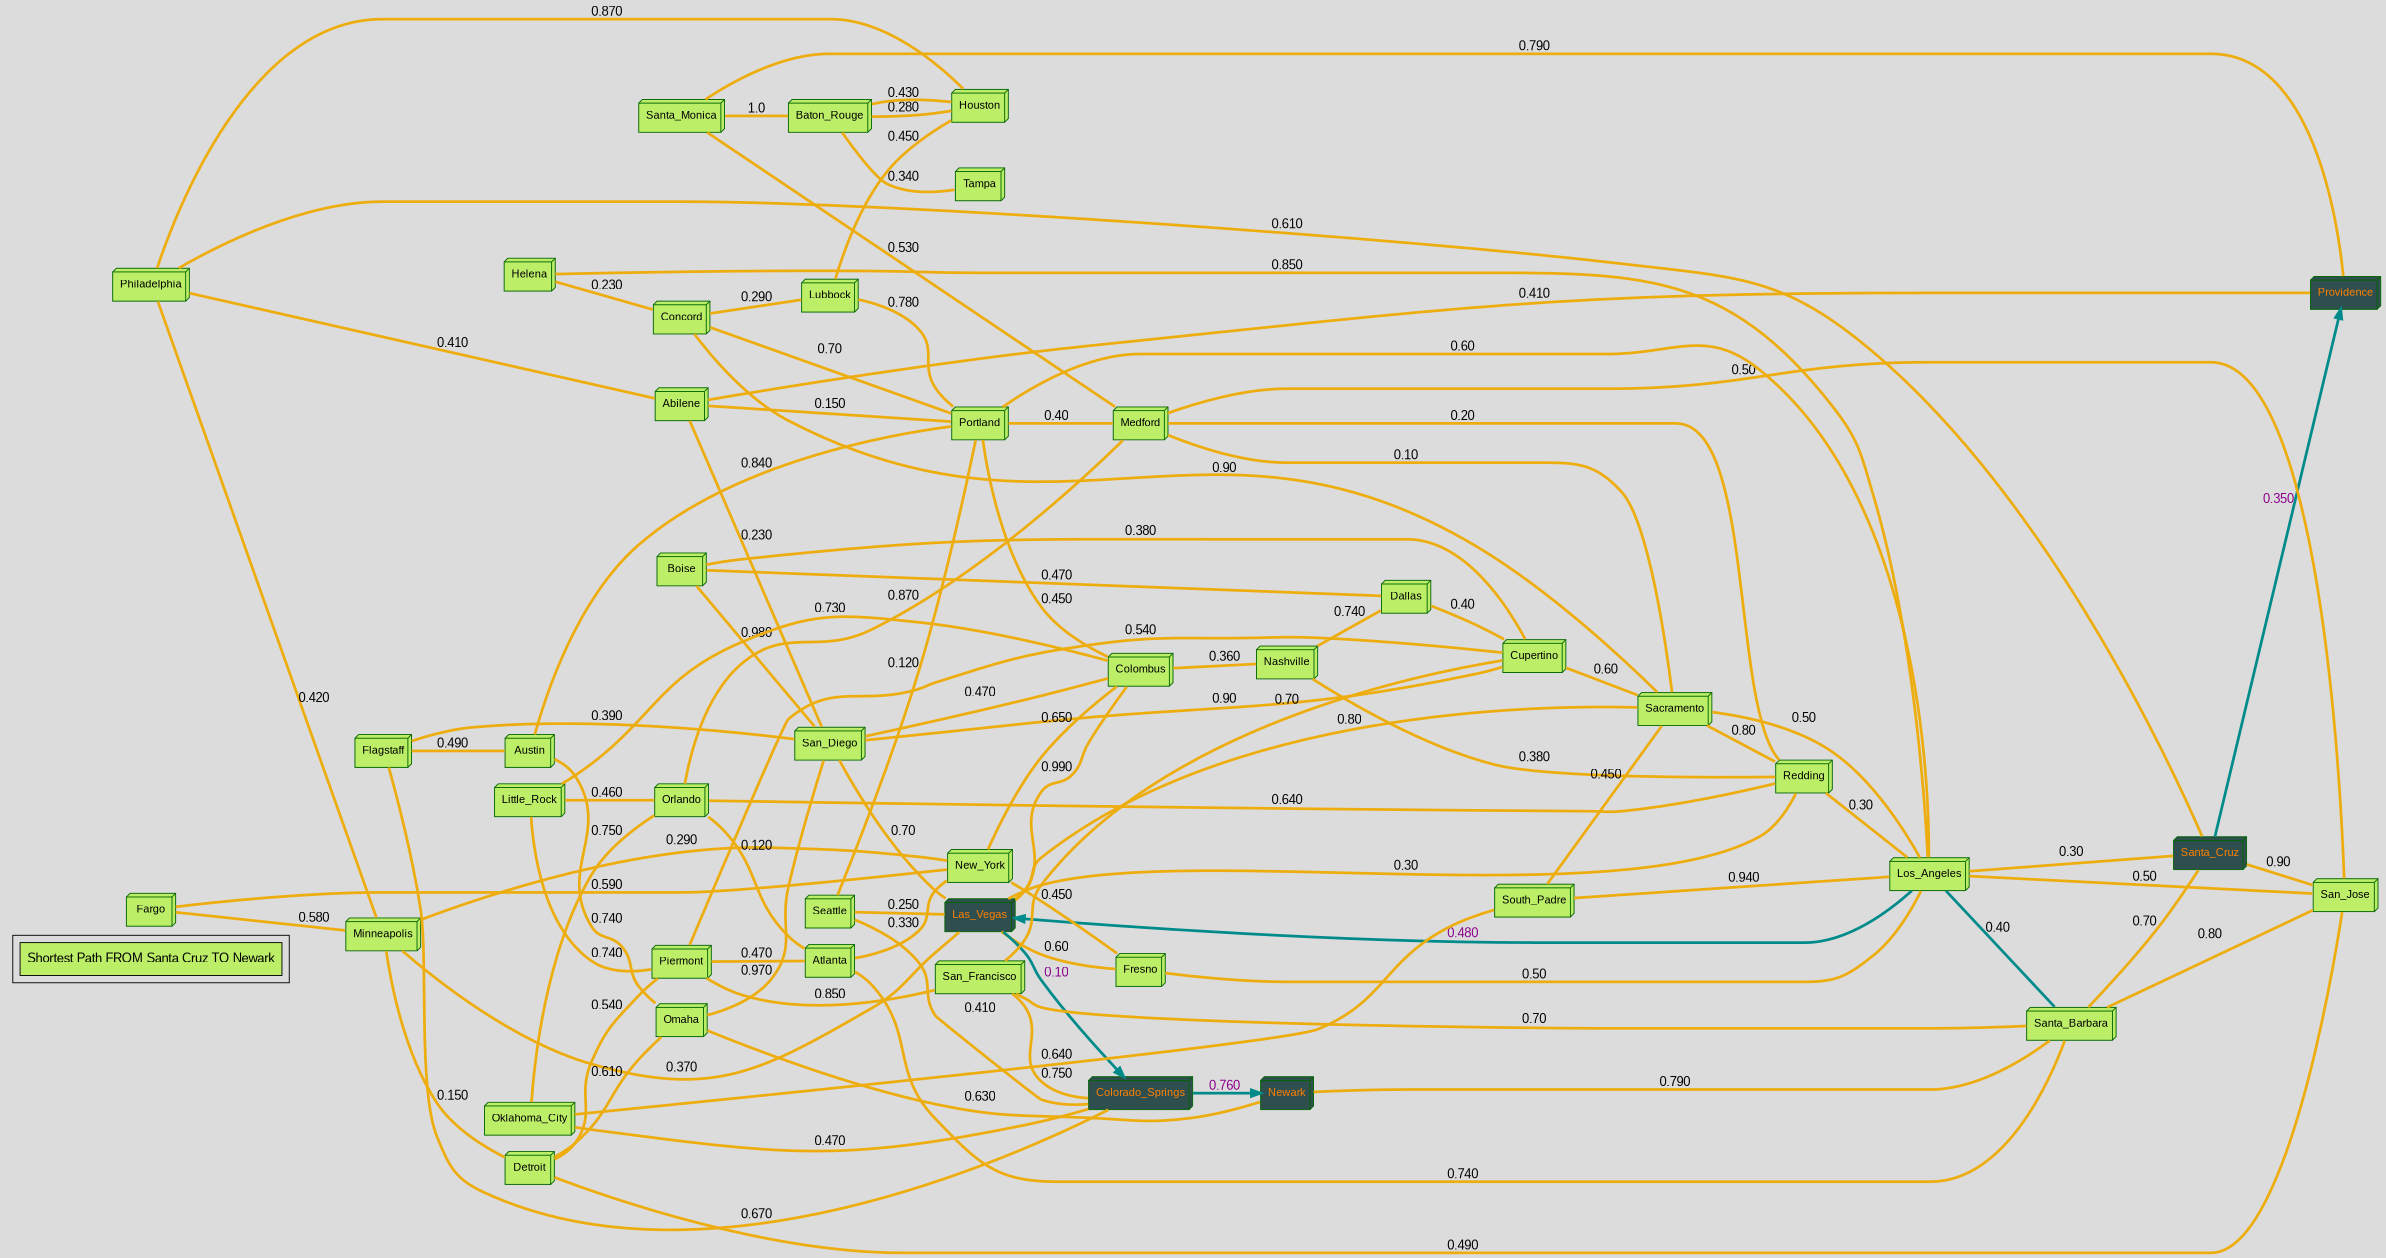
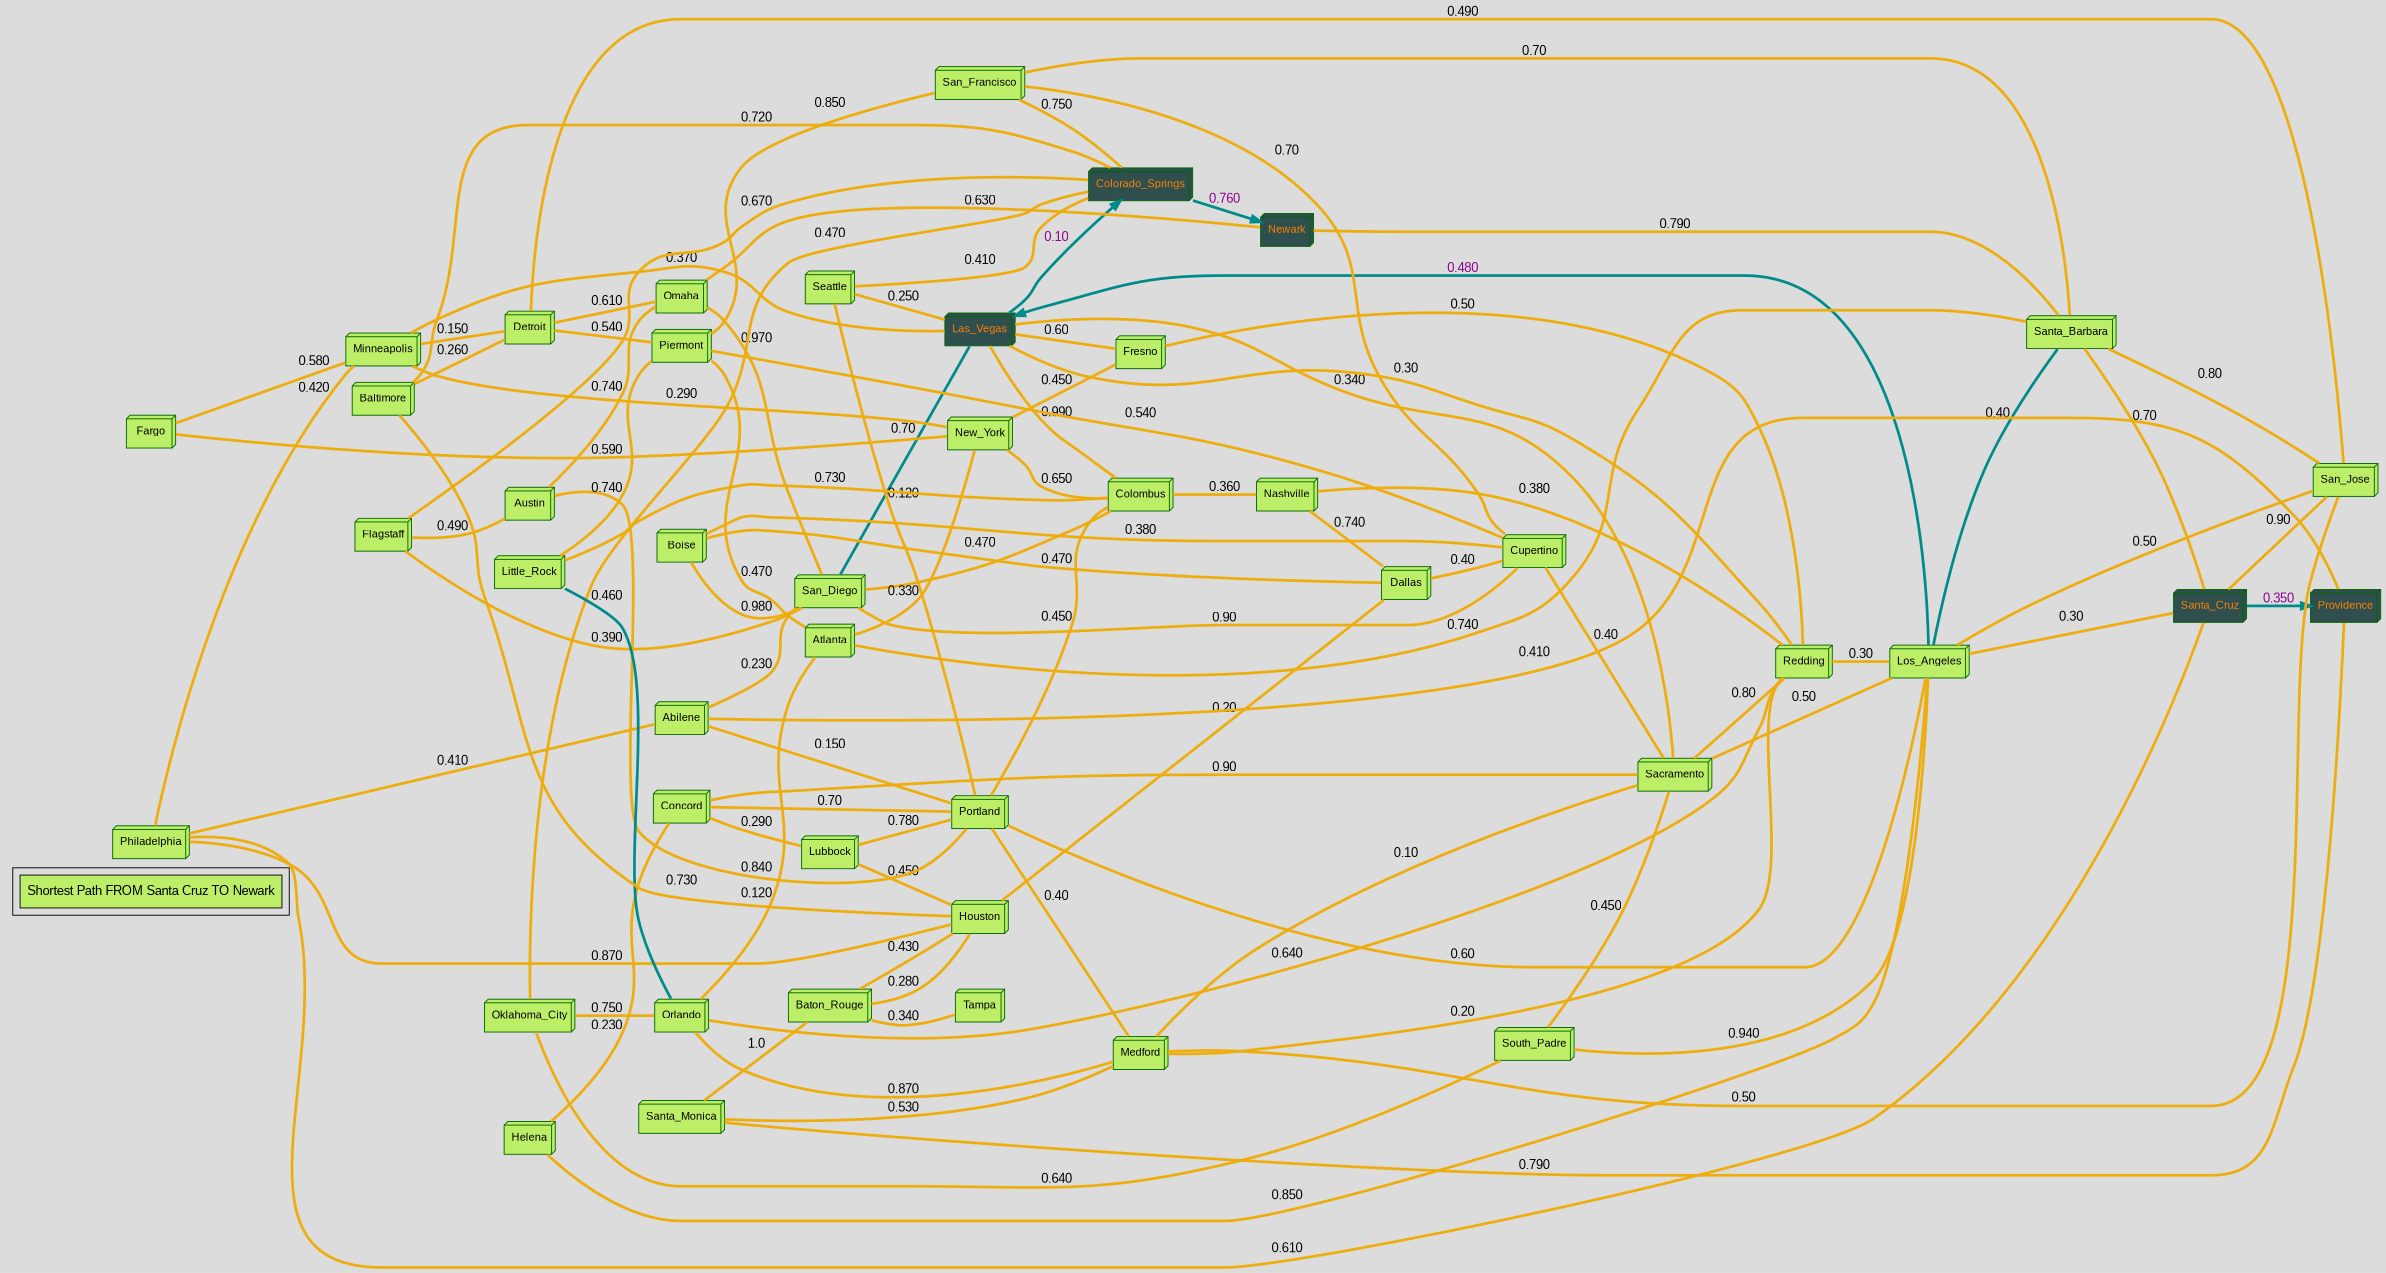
none -> (383, 399)
(1606, 670) -> (1606, 636)
(1350, 720) -> (1350, 381)
none -> (1193, 750)
(610, 800) -> (637, 781)
(886, 835) -> (905, 460)
(1563, 982) -> (1589, 330)
